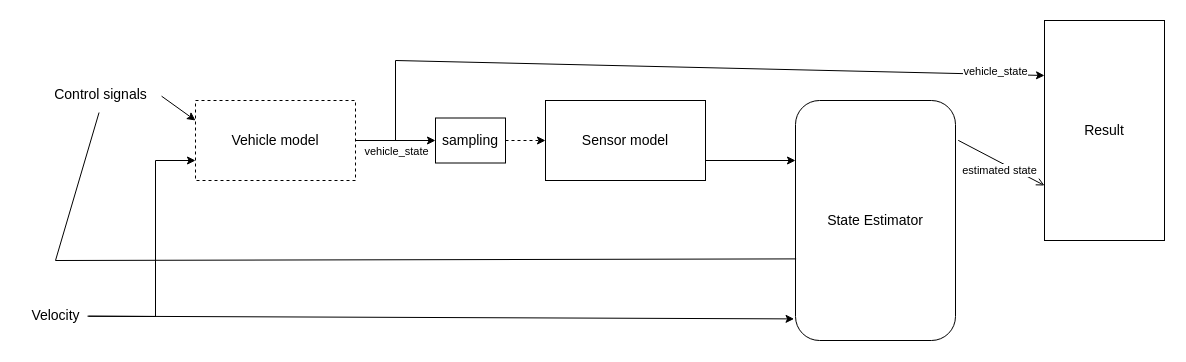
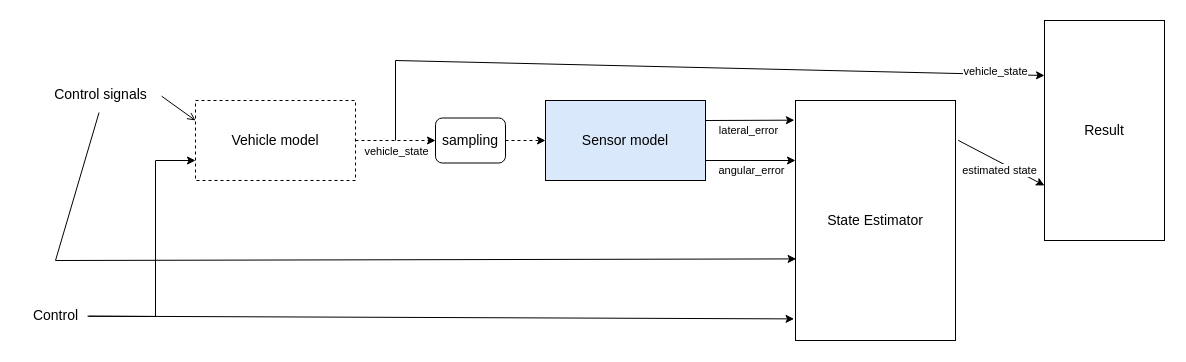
(189, 116) -> (190, 117)
none -> (747, 120)
(392, 141) -> (392, 141)
(471, 141) -> (471, 141)
(626, 141) -> (626, 141)
(1038, 182) -> (1037, 182)
(876, 221) -> (876, 221)
(790, 259) -> (788, 259)
(56, 316) -> (56, 316)
